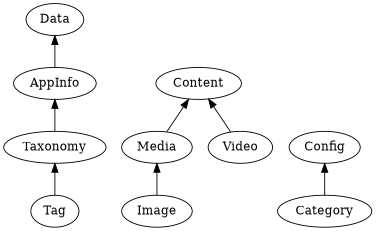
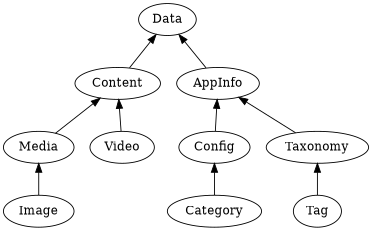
none -> (140, 55)
none -> (216, 120)
